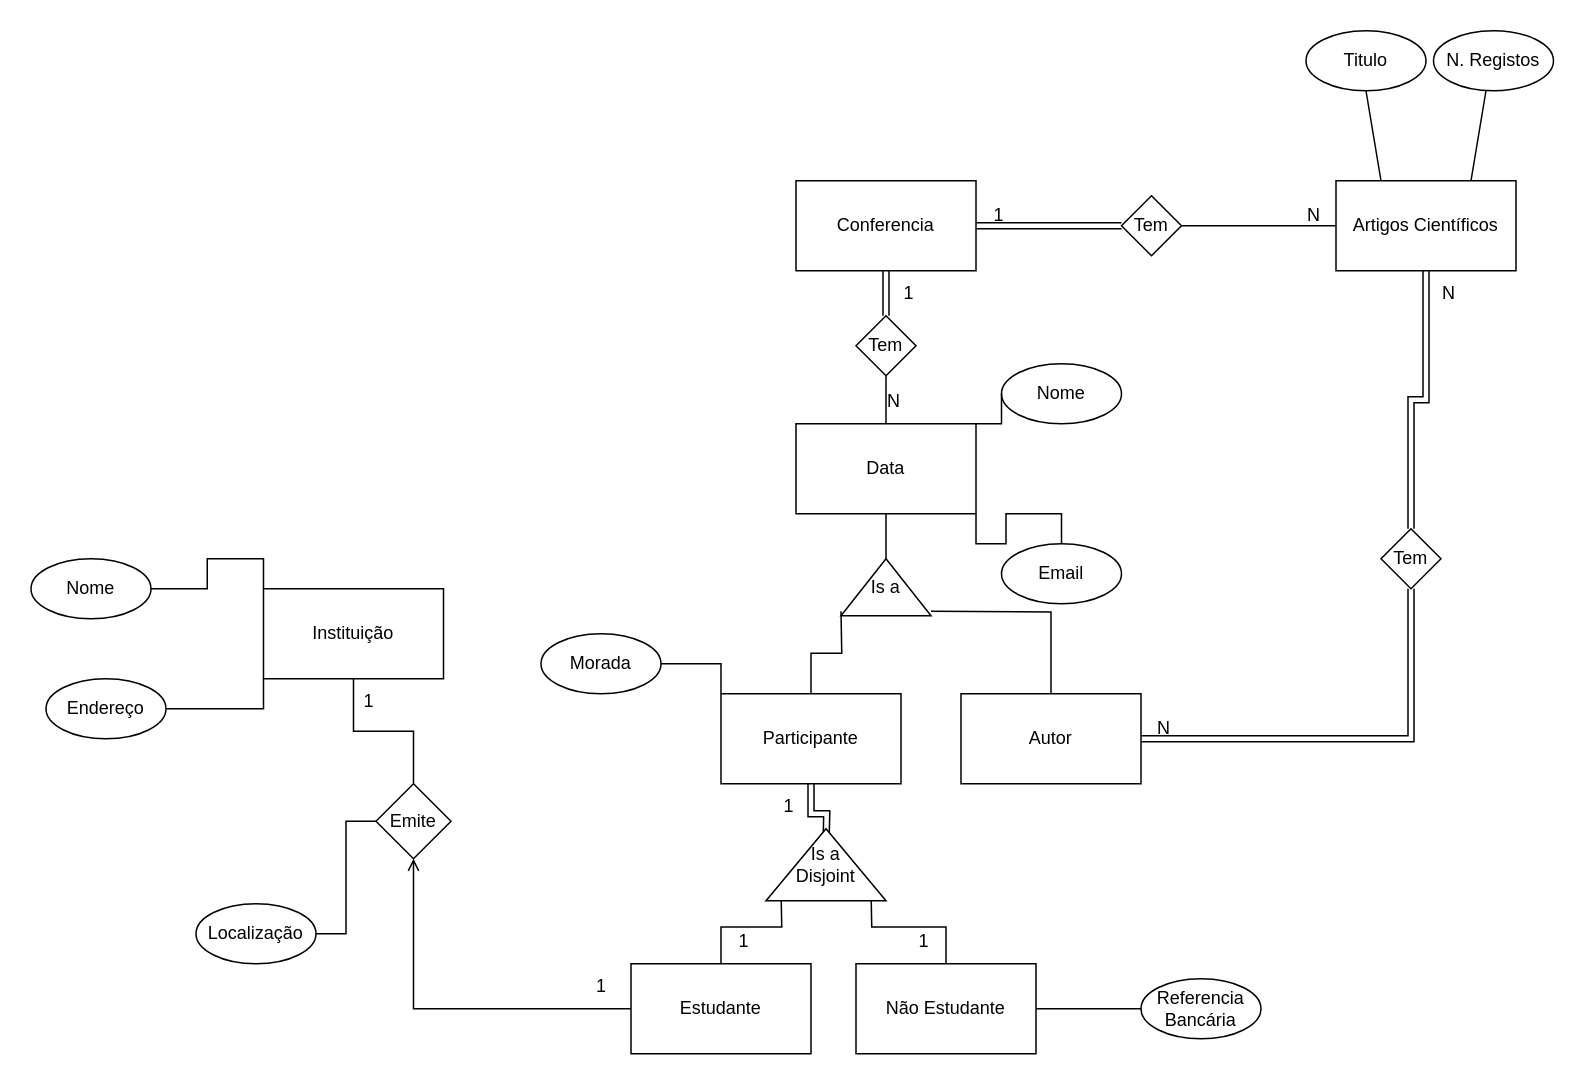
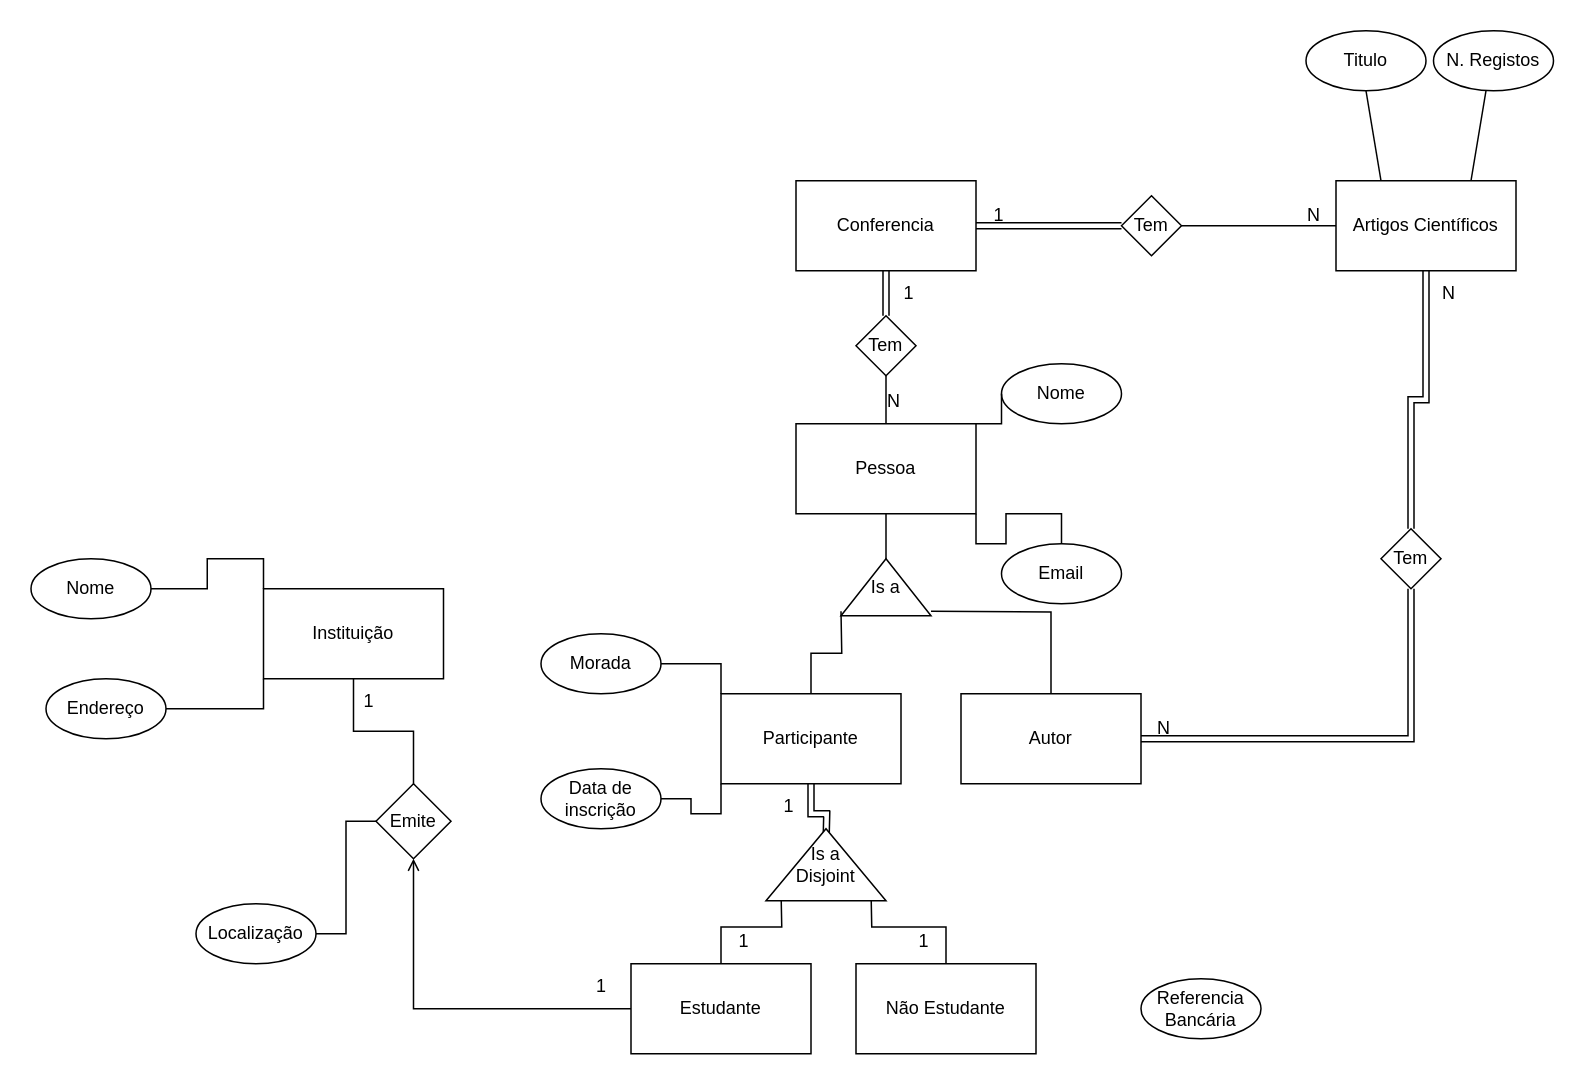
(886, 469) -> (886, 469)
none -> (601, 799)
none -> (699, 814)
(1088, 1009) -> none
